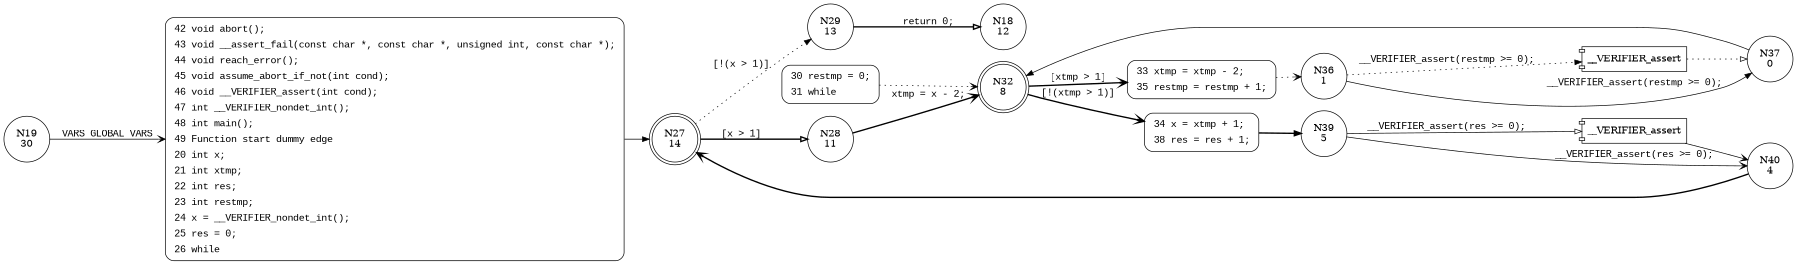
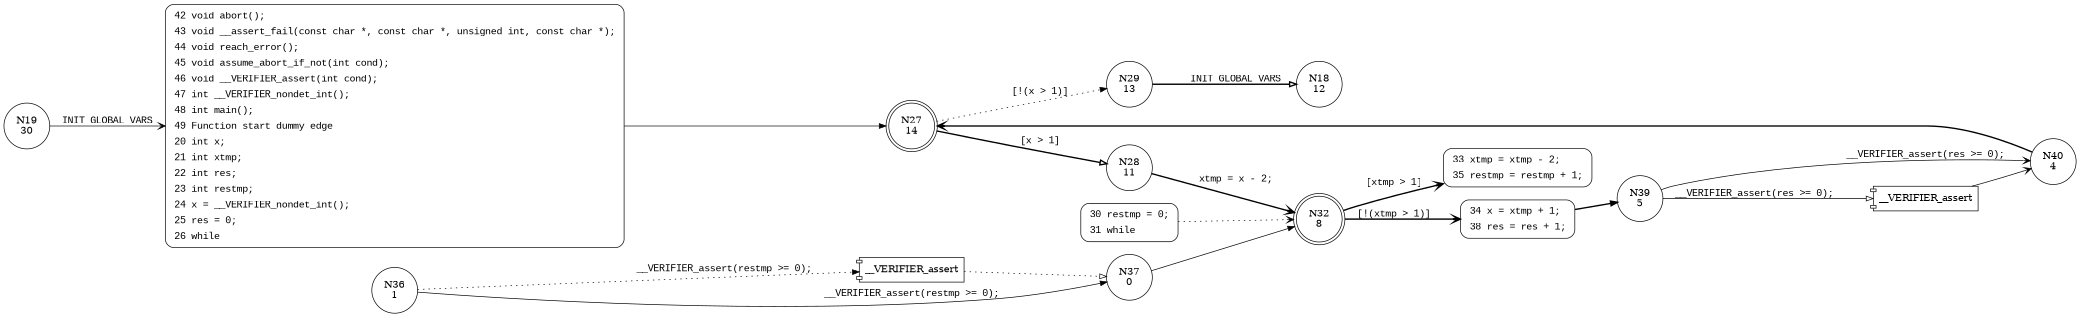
(928, 22) -> (1236, 79)
(1285, 77) -> none
(107, 134) -> (107, 121)
